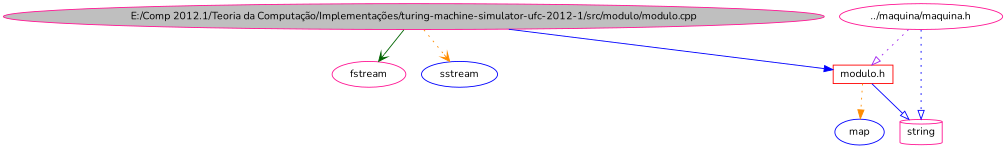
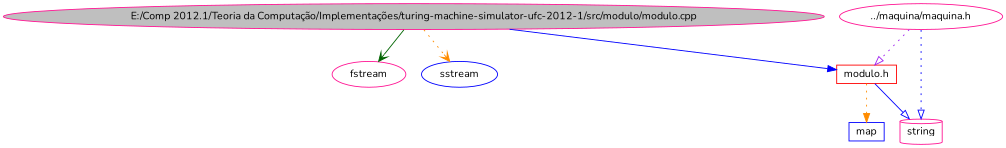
(860, 132) -> (867, 132)
